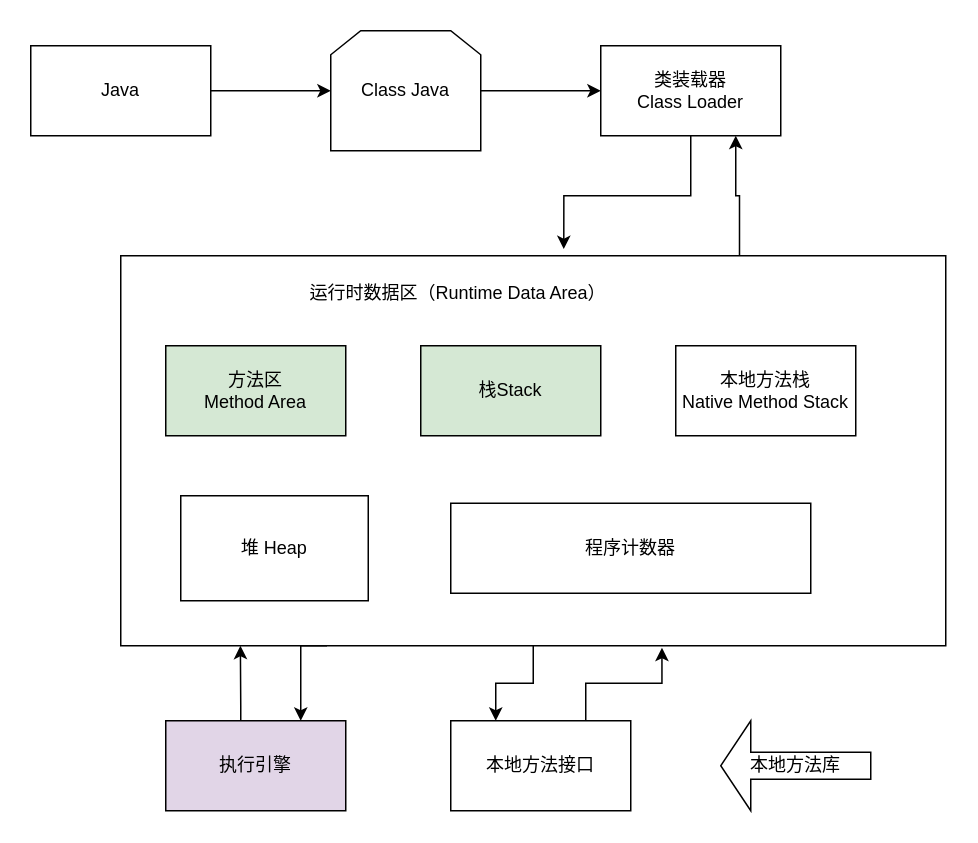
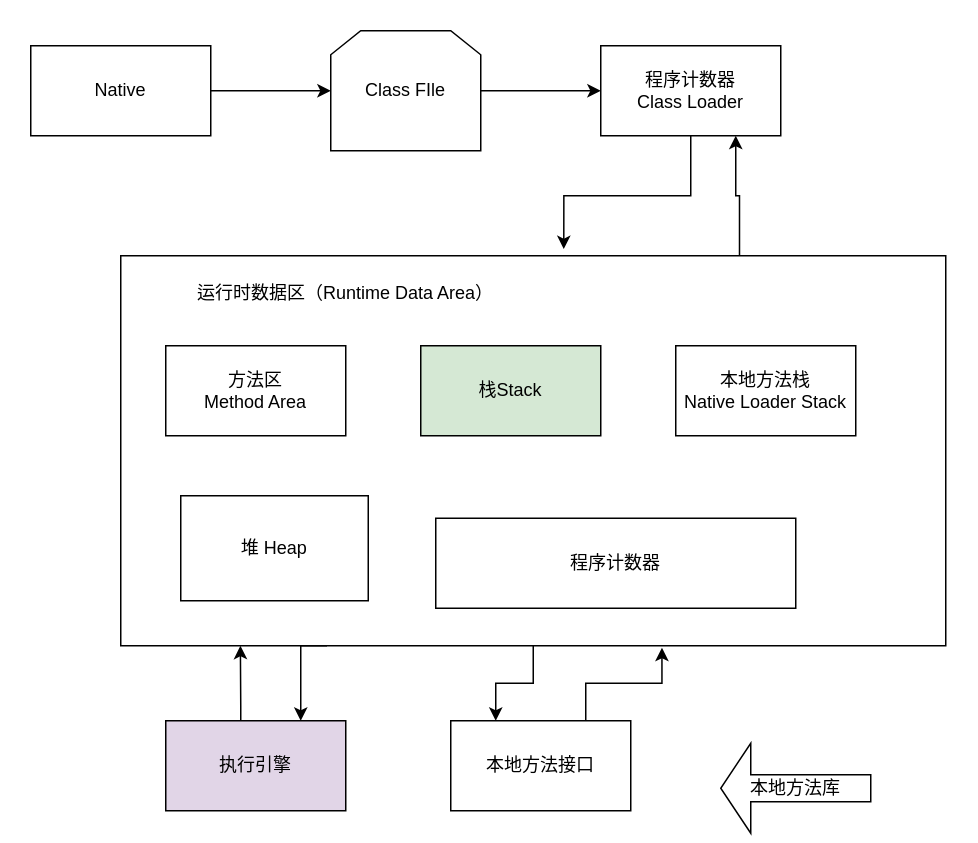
(121, 91) -> (121, 91)
(406, 91) -> (406, 91)
(691, 91) -> (691, 91)
(458, 293) -> (346, 293)
(256, 391) -> (256, 391)
(766, 391) -> (766, 391)
(631, 548) -> (616, 563)
(796, 766) -> (796, 788)
